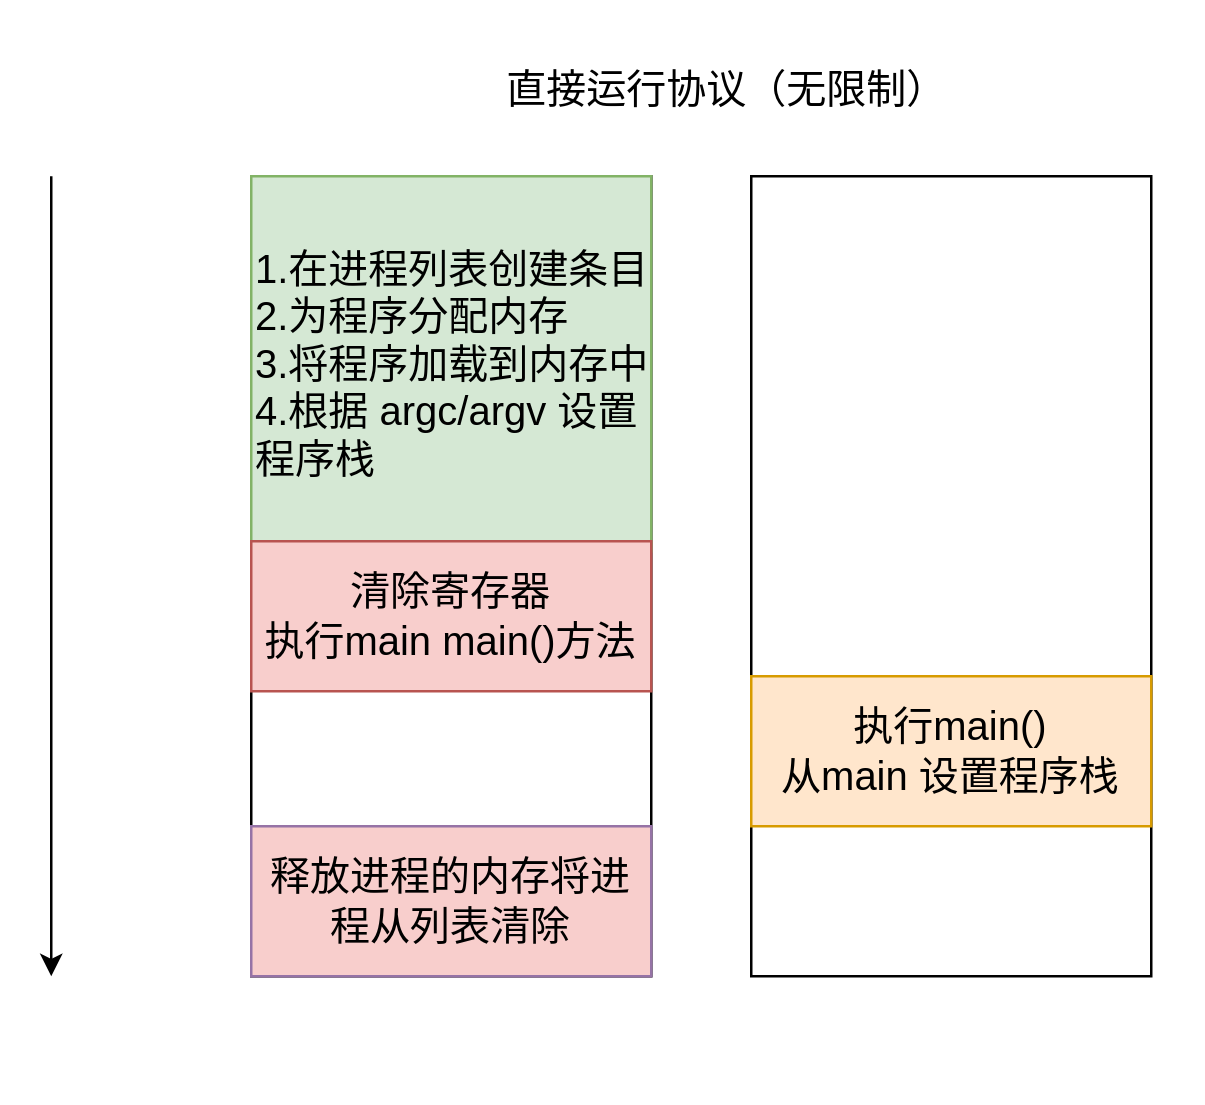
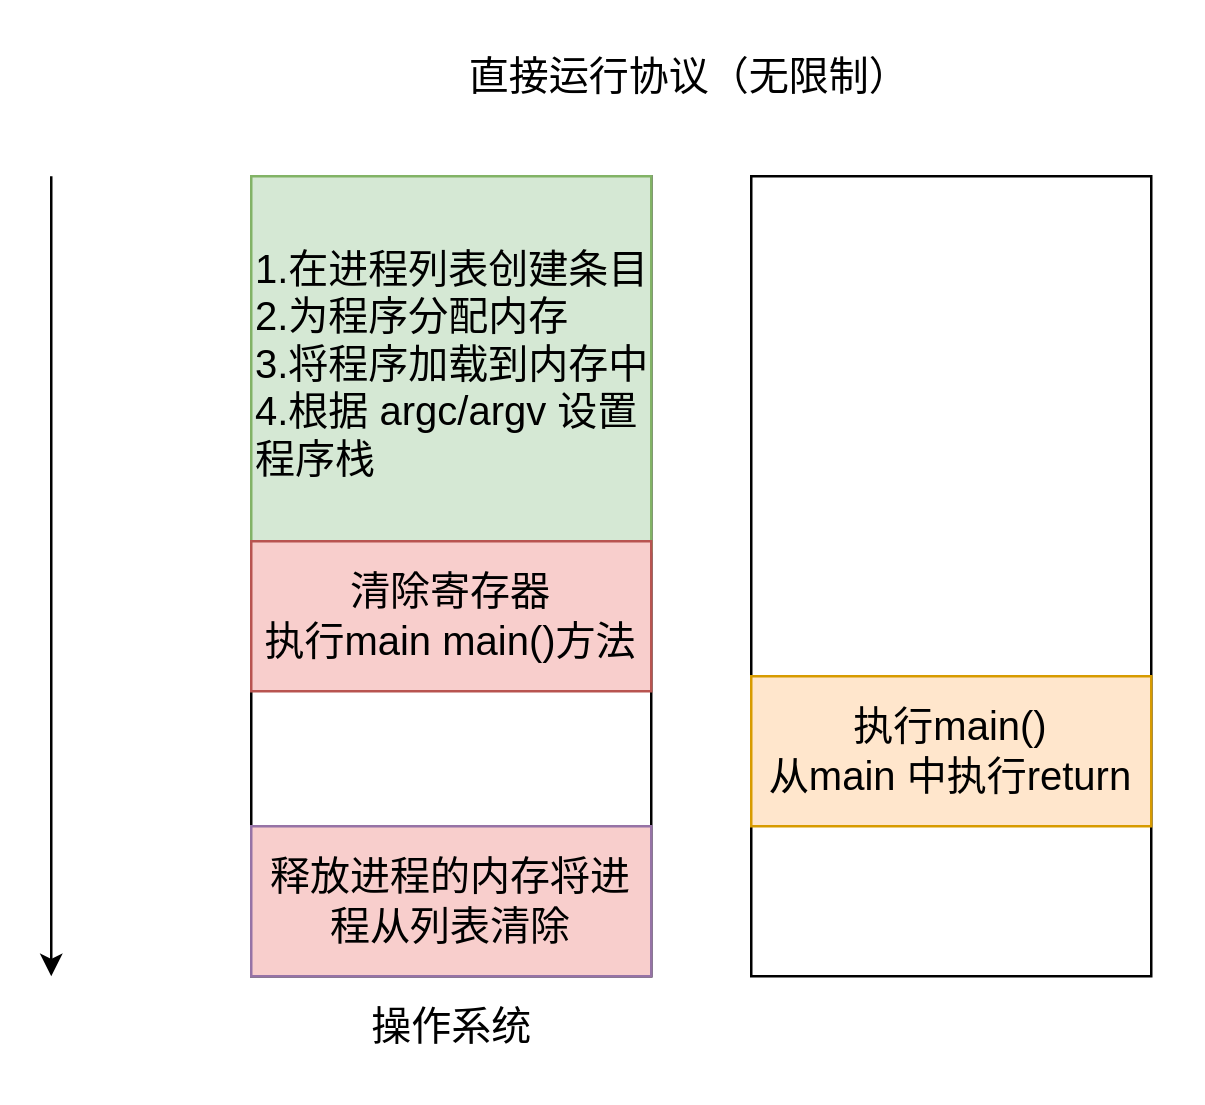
(726, 89) -> (689, 76)
(951, 751) -> (951, 751)
none -> (451, 1026)
